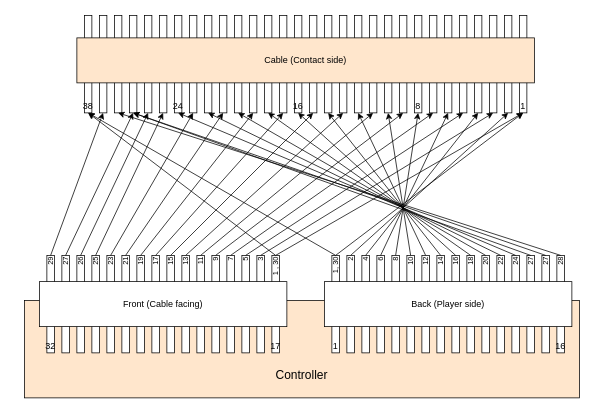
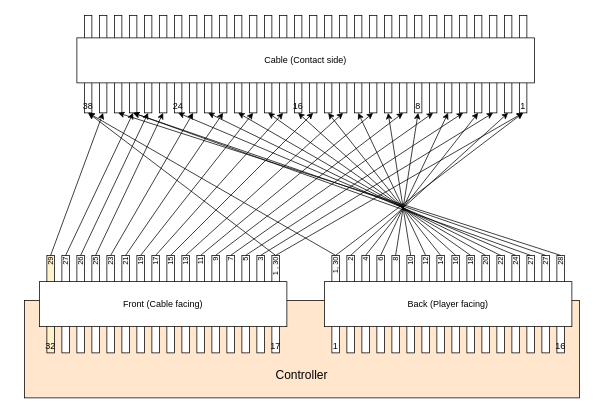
(306, 60) -> (306, 60)
(448, 304) -> (448, 304)
(51, 340) -> (51, 340)
